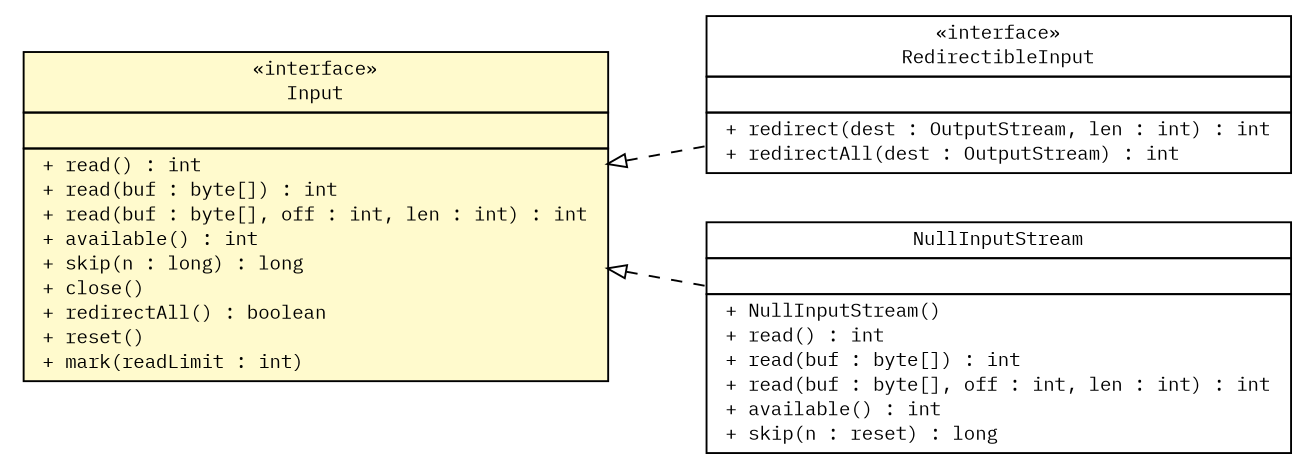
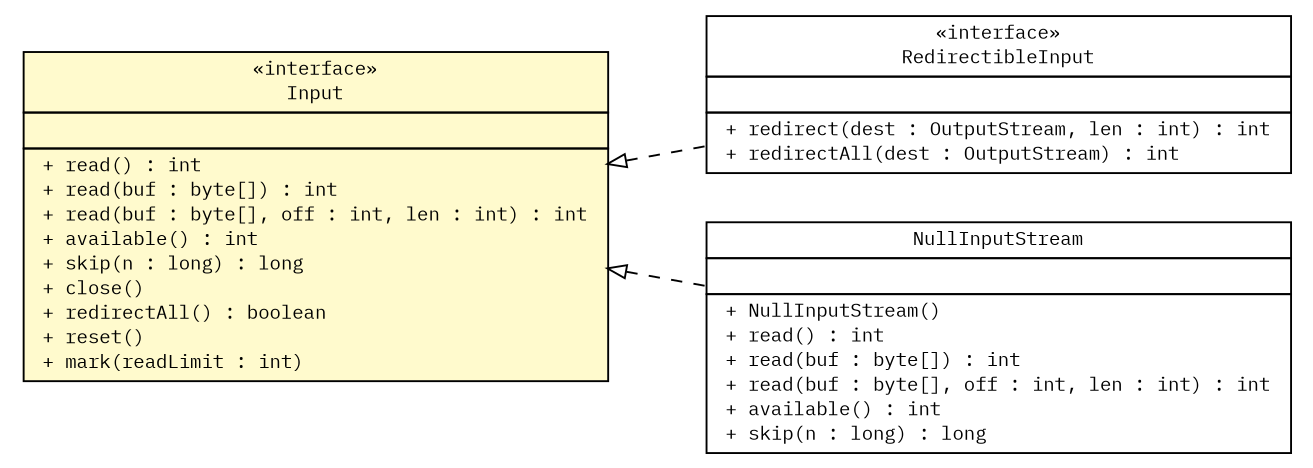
(863, 434) -> (857, 434)
